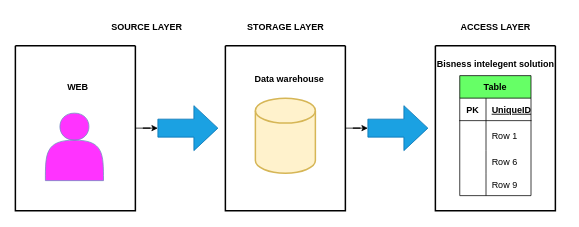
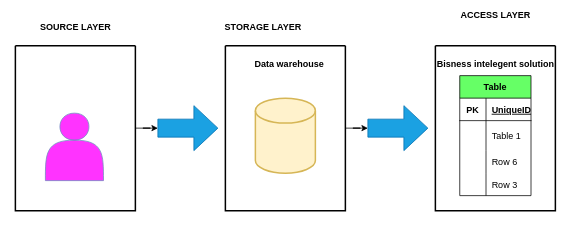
(147, 27) -> (75, 27)
(285, 27) -> (263, 27)
(495, 27) -> (495, 15)
(289, 79) -> (289, 64)
(77, 87) -> none
(503, 136) -> (507, 136)
(503, 185) -> (503, 185)
